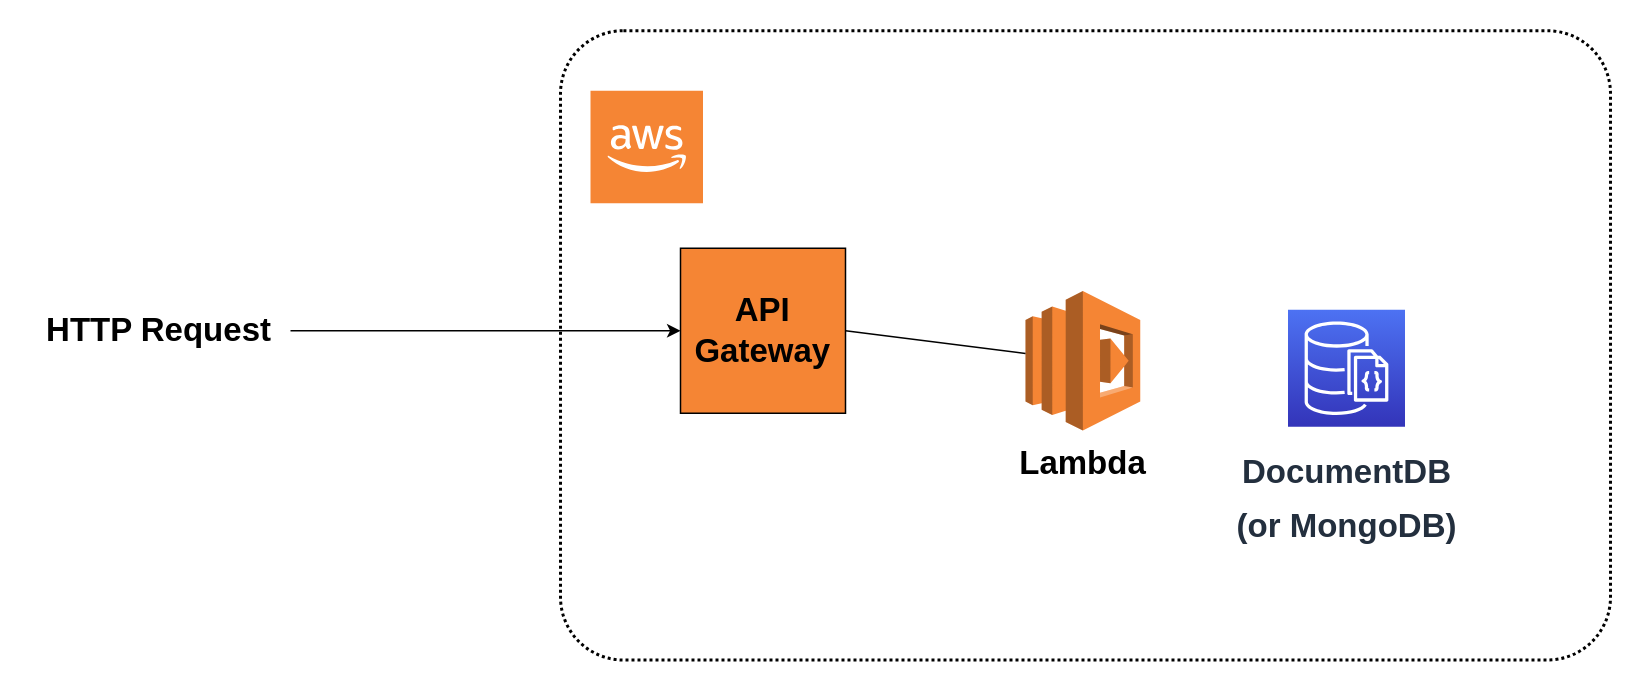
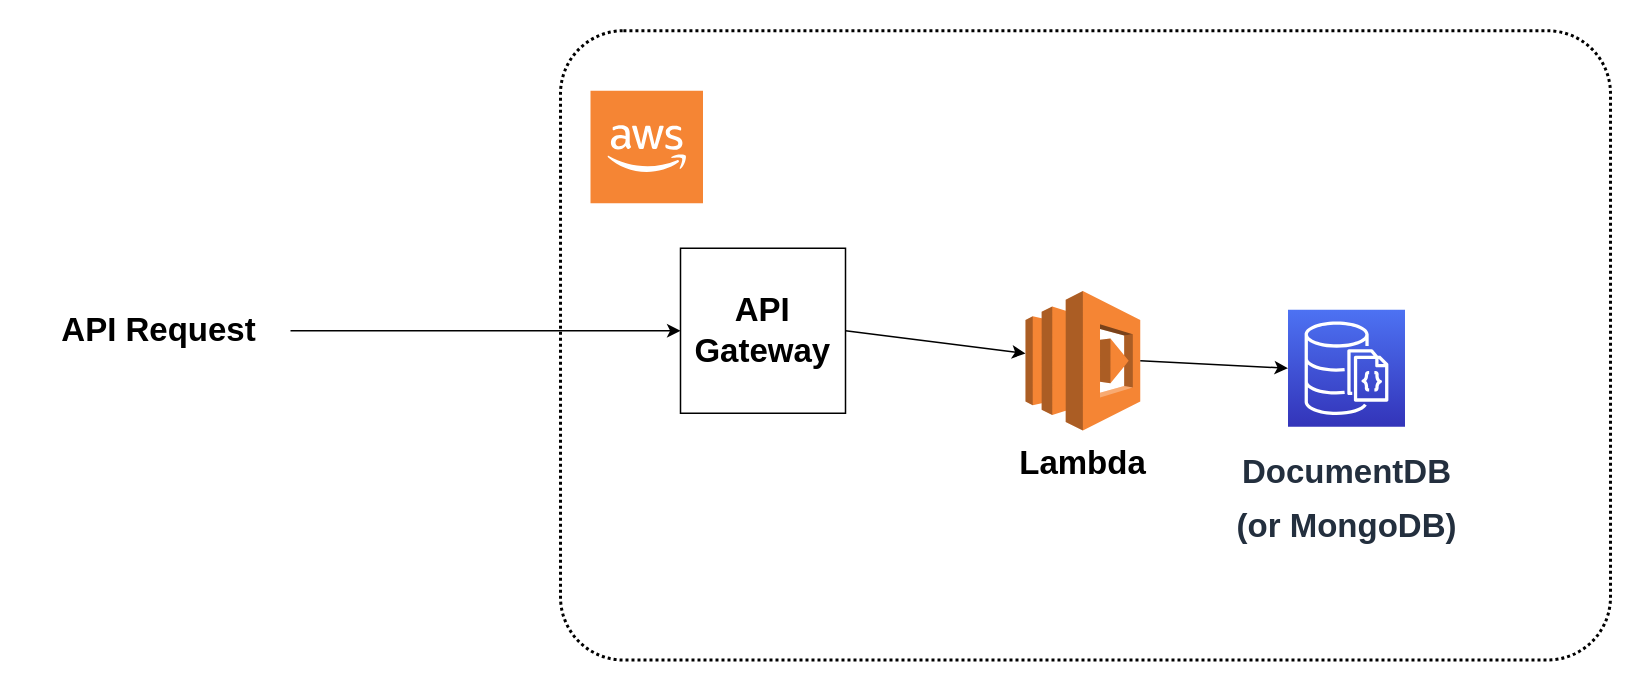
(159, 331) -> (159, 331)
(763, 331) -> (763, 331)
(1018, 353) -> (1014, 352)
none -> (1209, 364)
